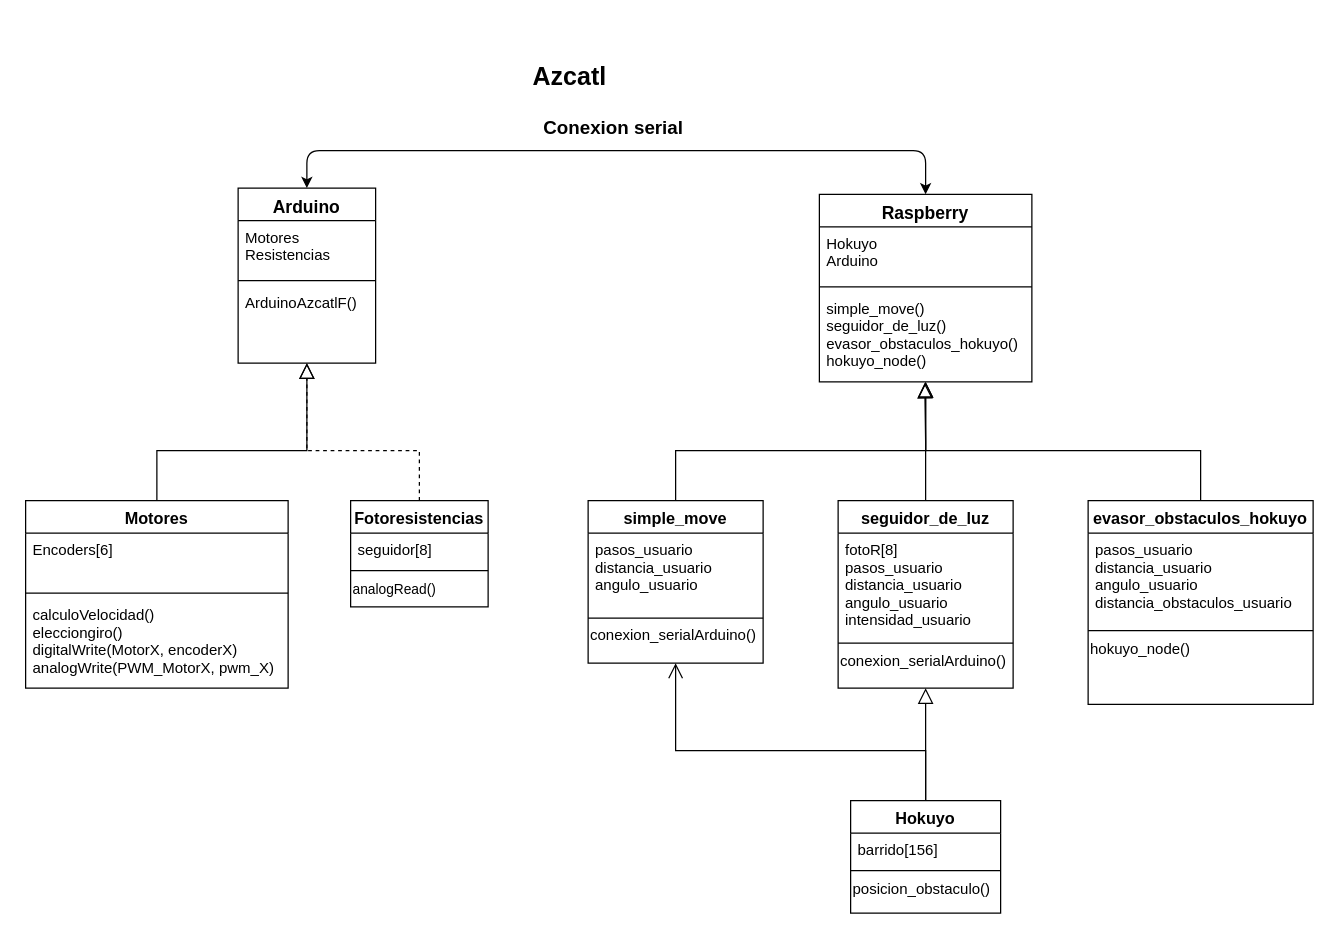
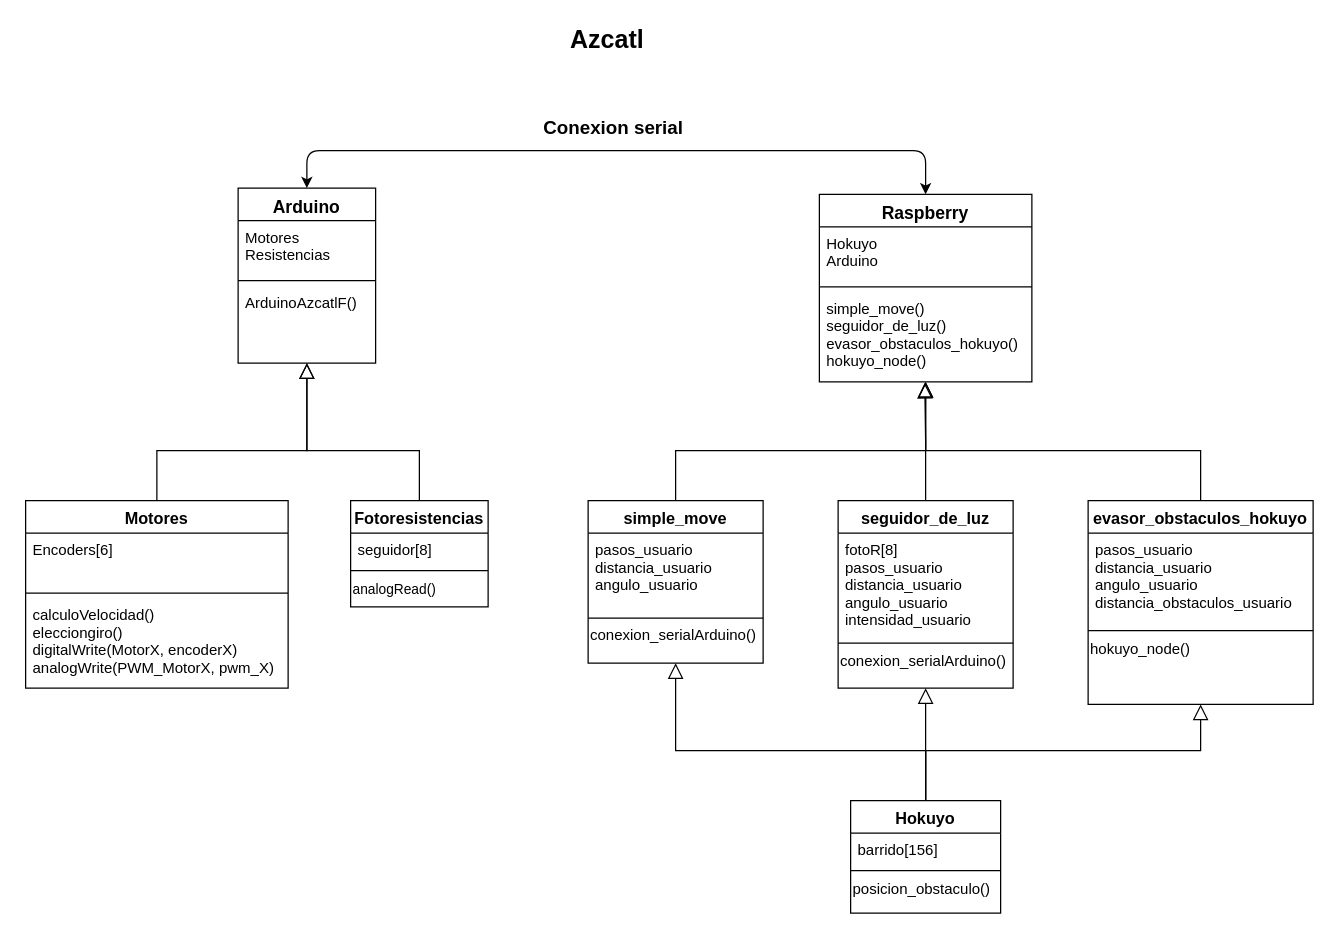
(569, 76) -> (607, 38)
(388, 451) -> (388, 451)
(676, 673) -> (676, 679)
none -> (1079, 751)
